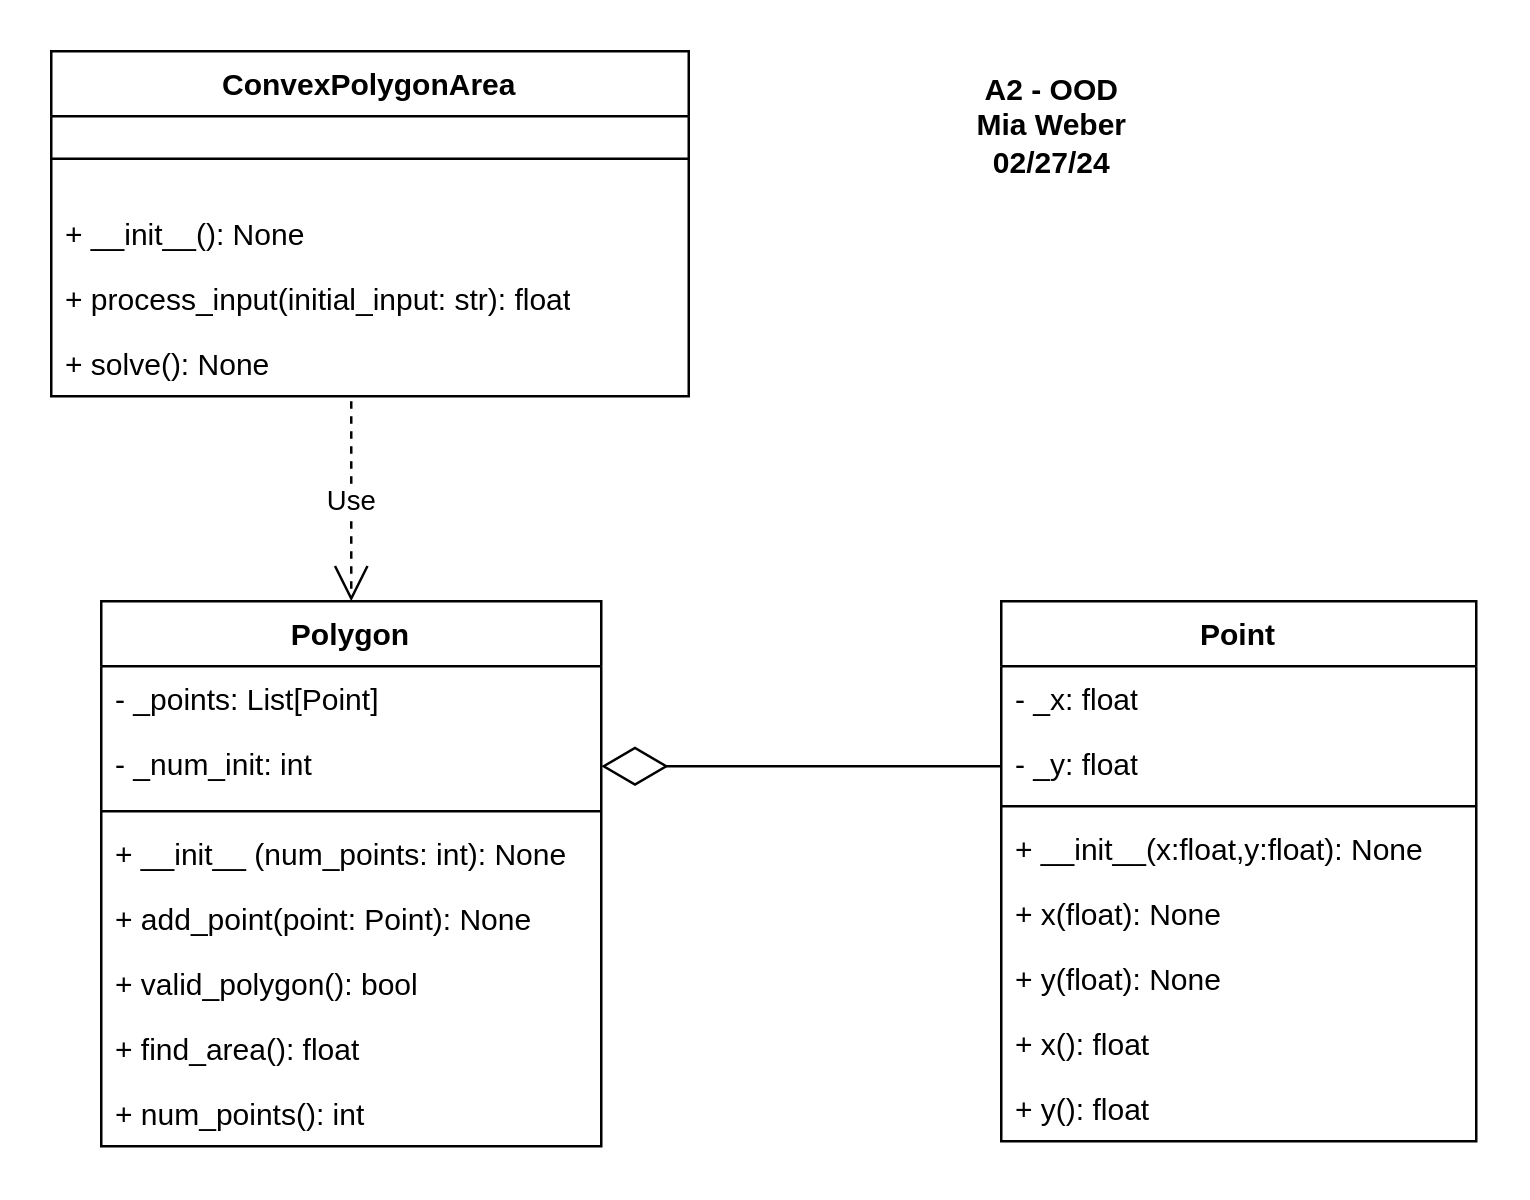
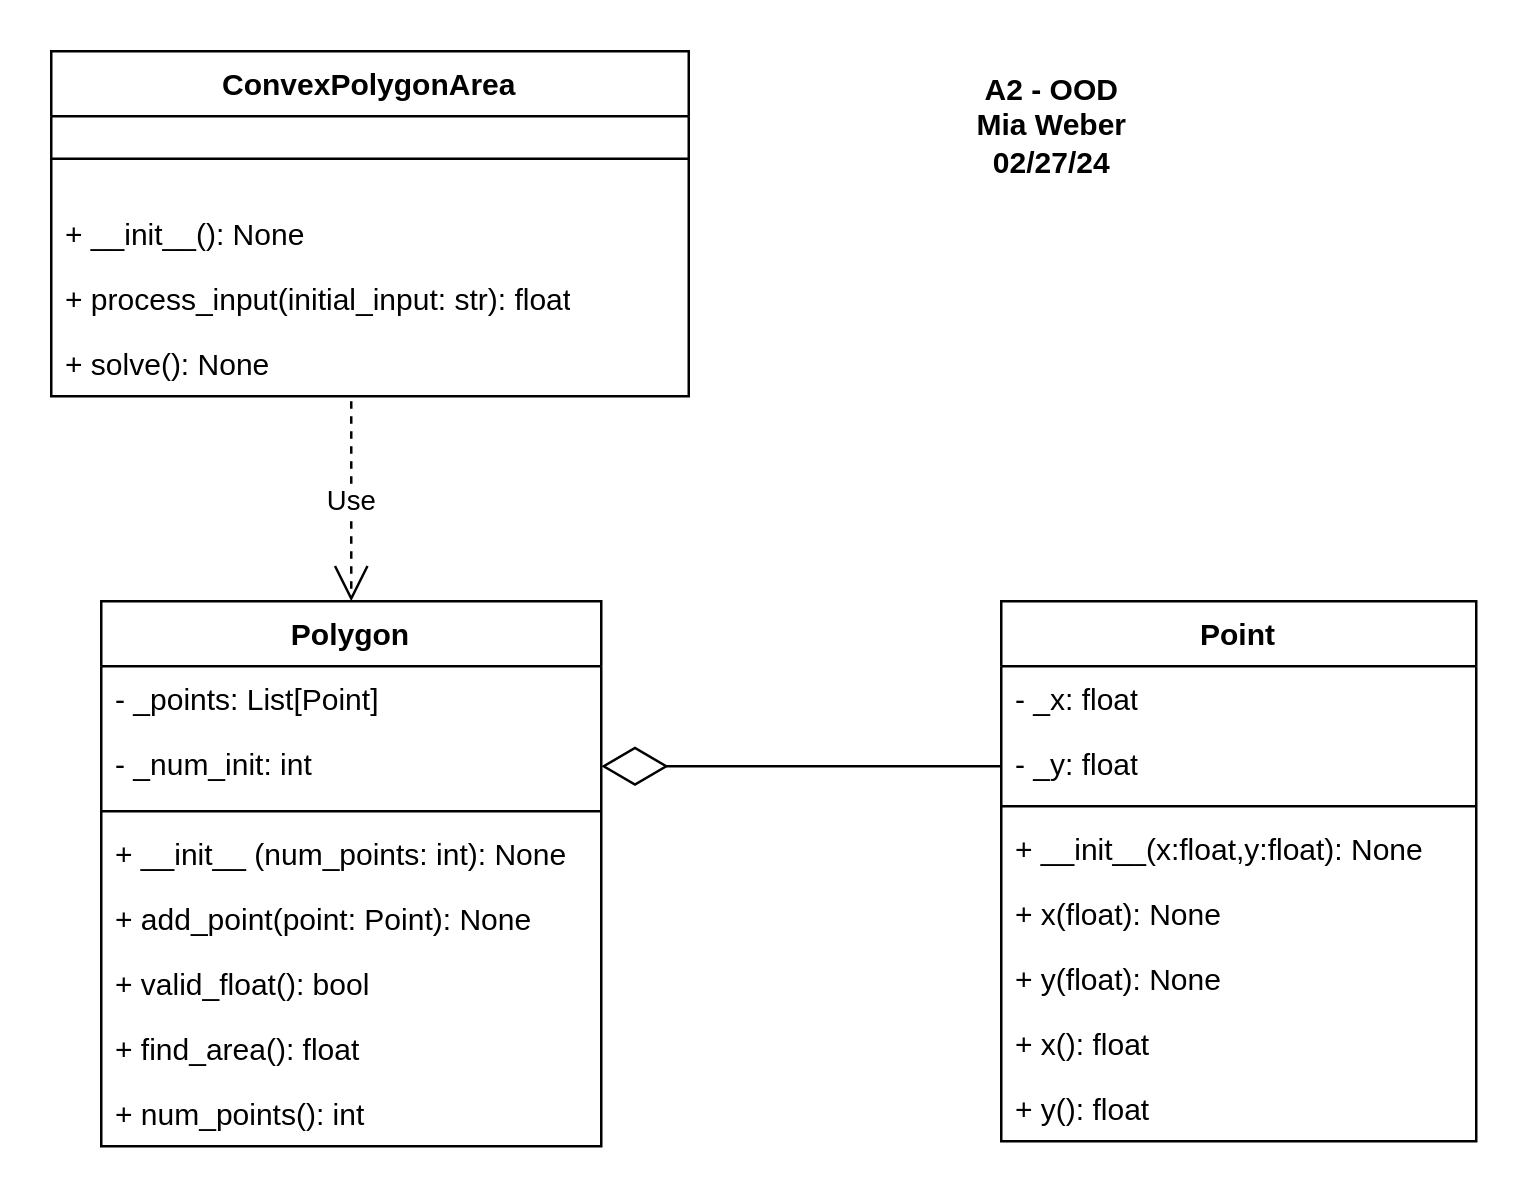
(282, 987) -> (265, 987)
